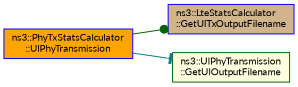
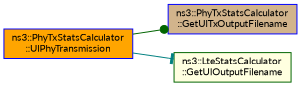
(231, 19) -> (233, 19)
(231, 67) -> (233, 67)
